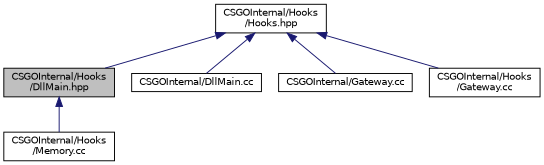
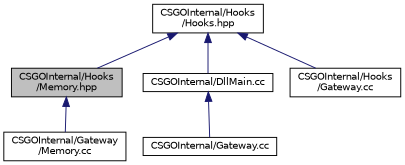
(315, 56) -> (209, 119)
(59, 83) -> (67, 83)
(59, 146) -> (65, 146)
